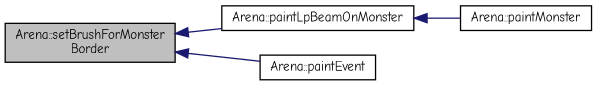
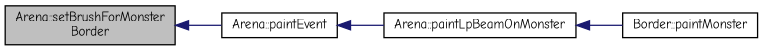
(526, 18) -> (690, 25)
(205, 30) -> (367, 25)
